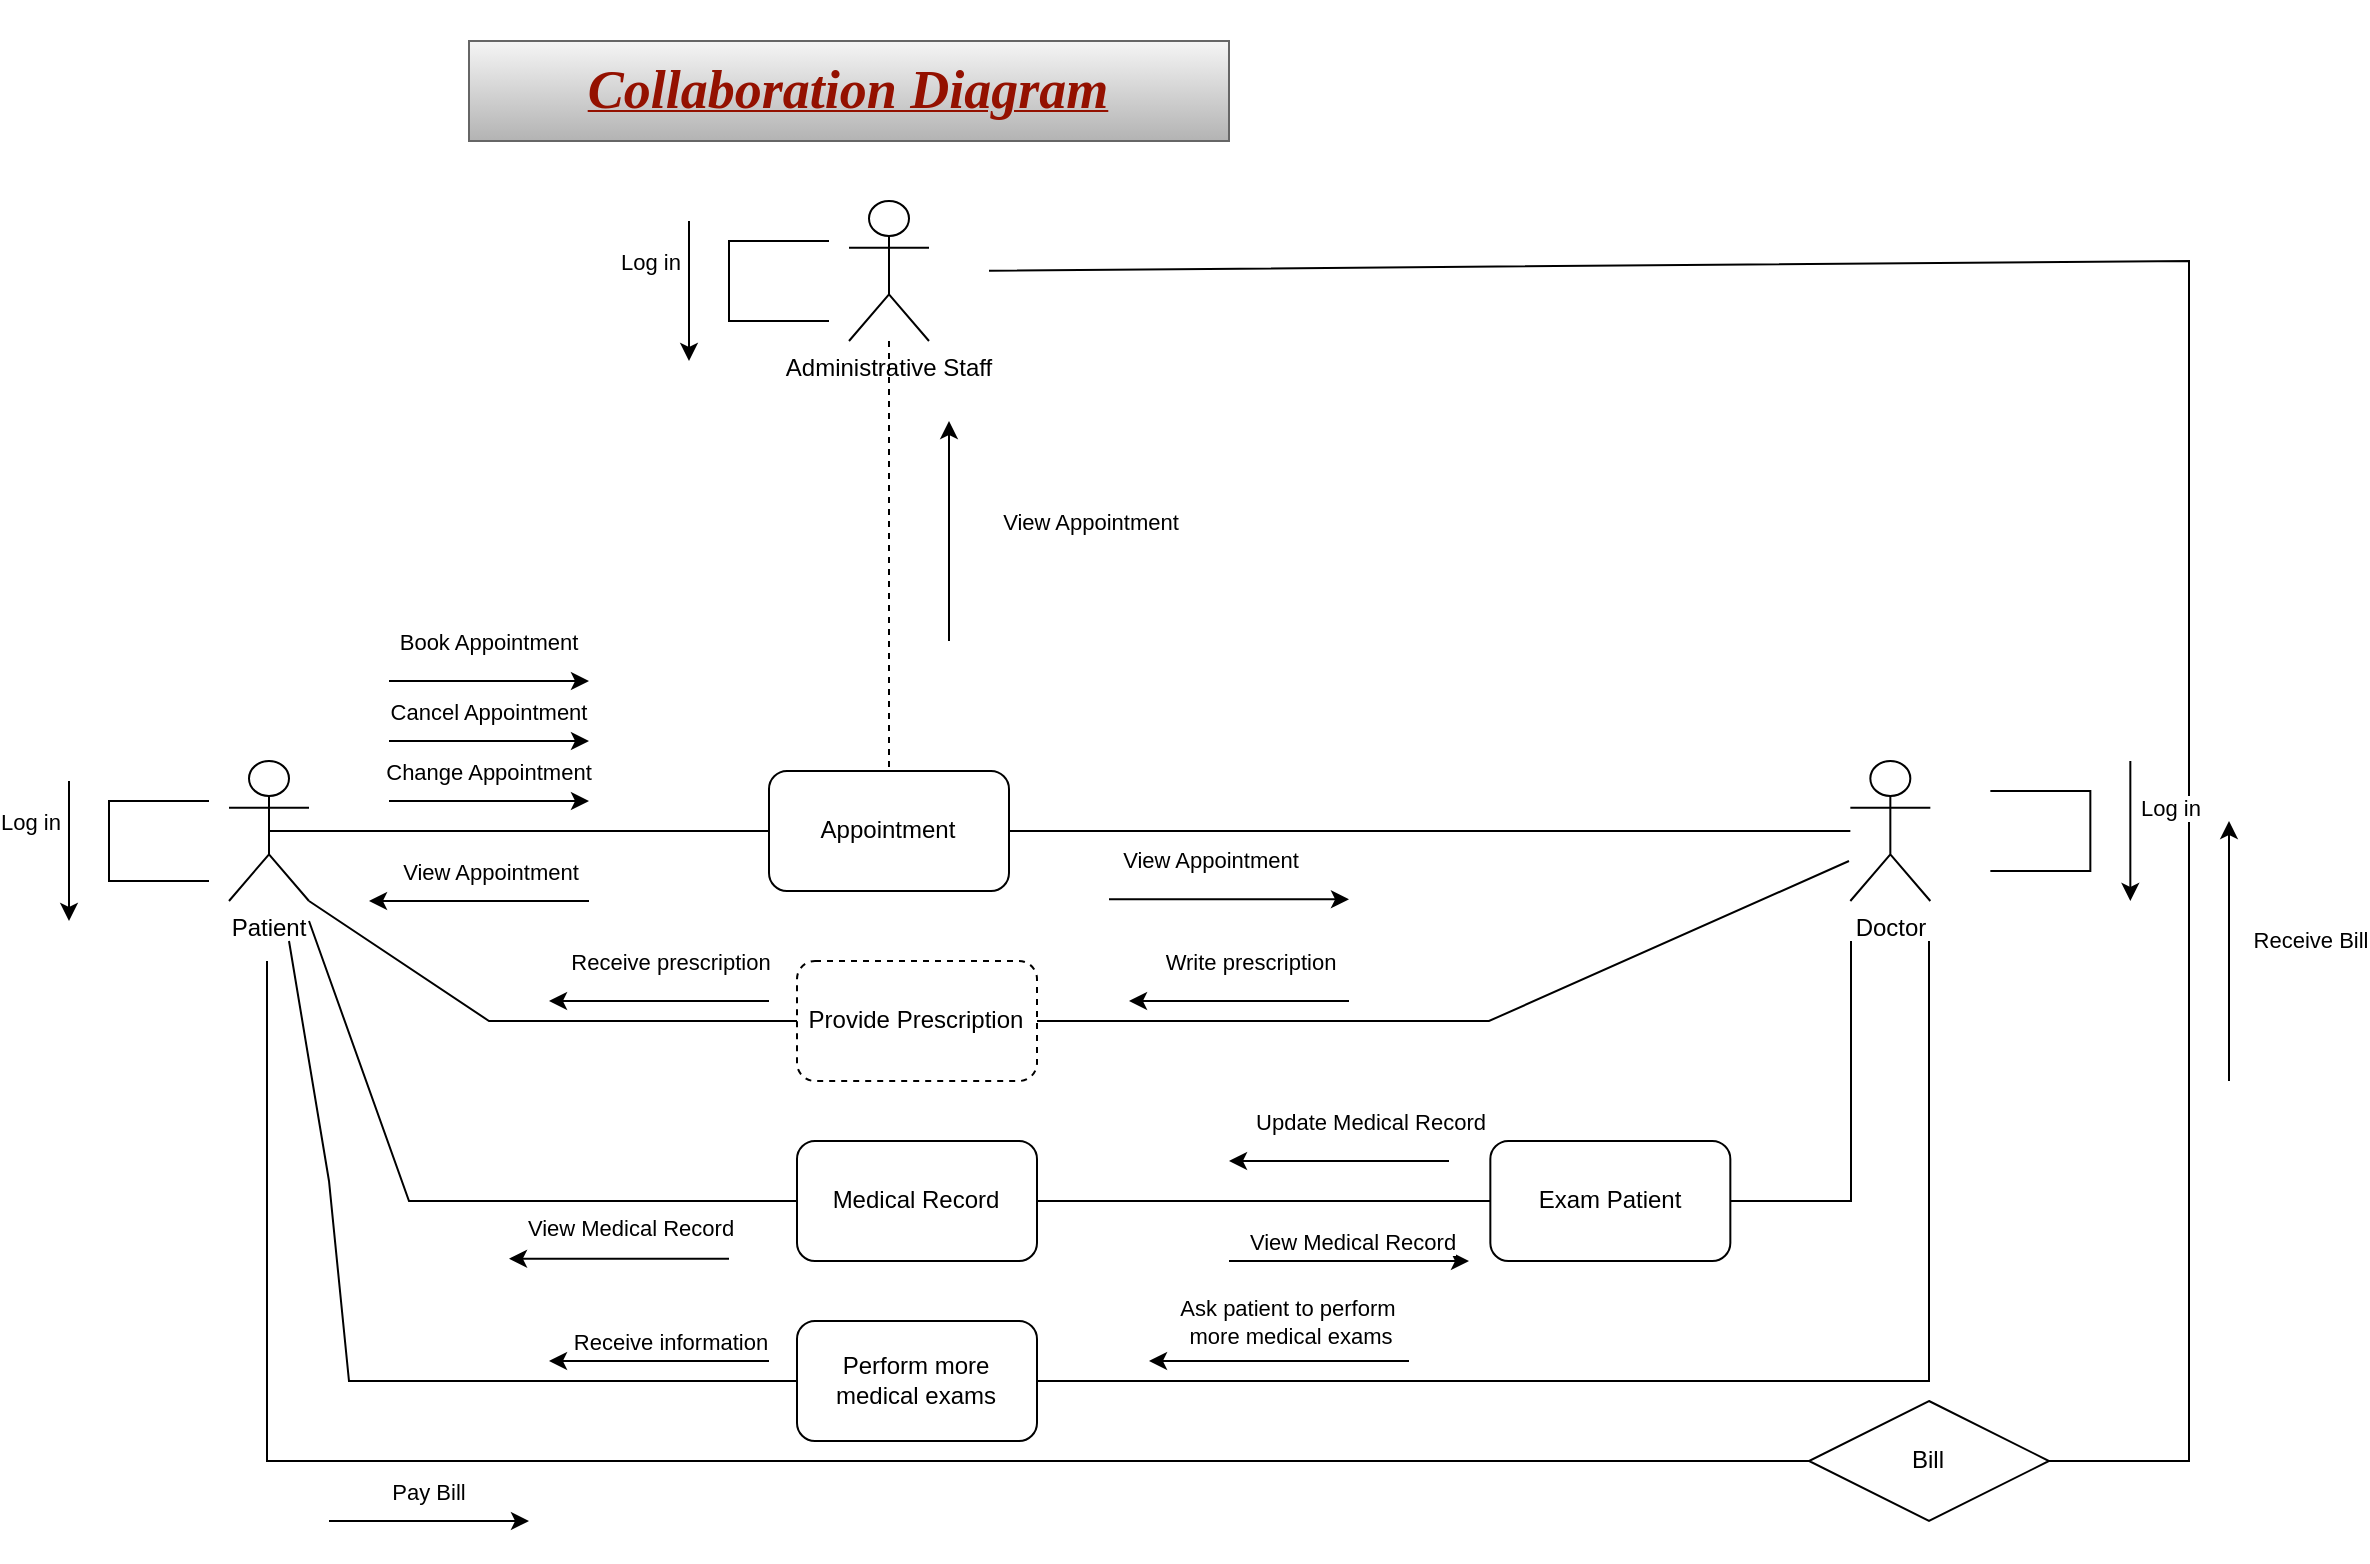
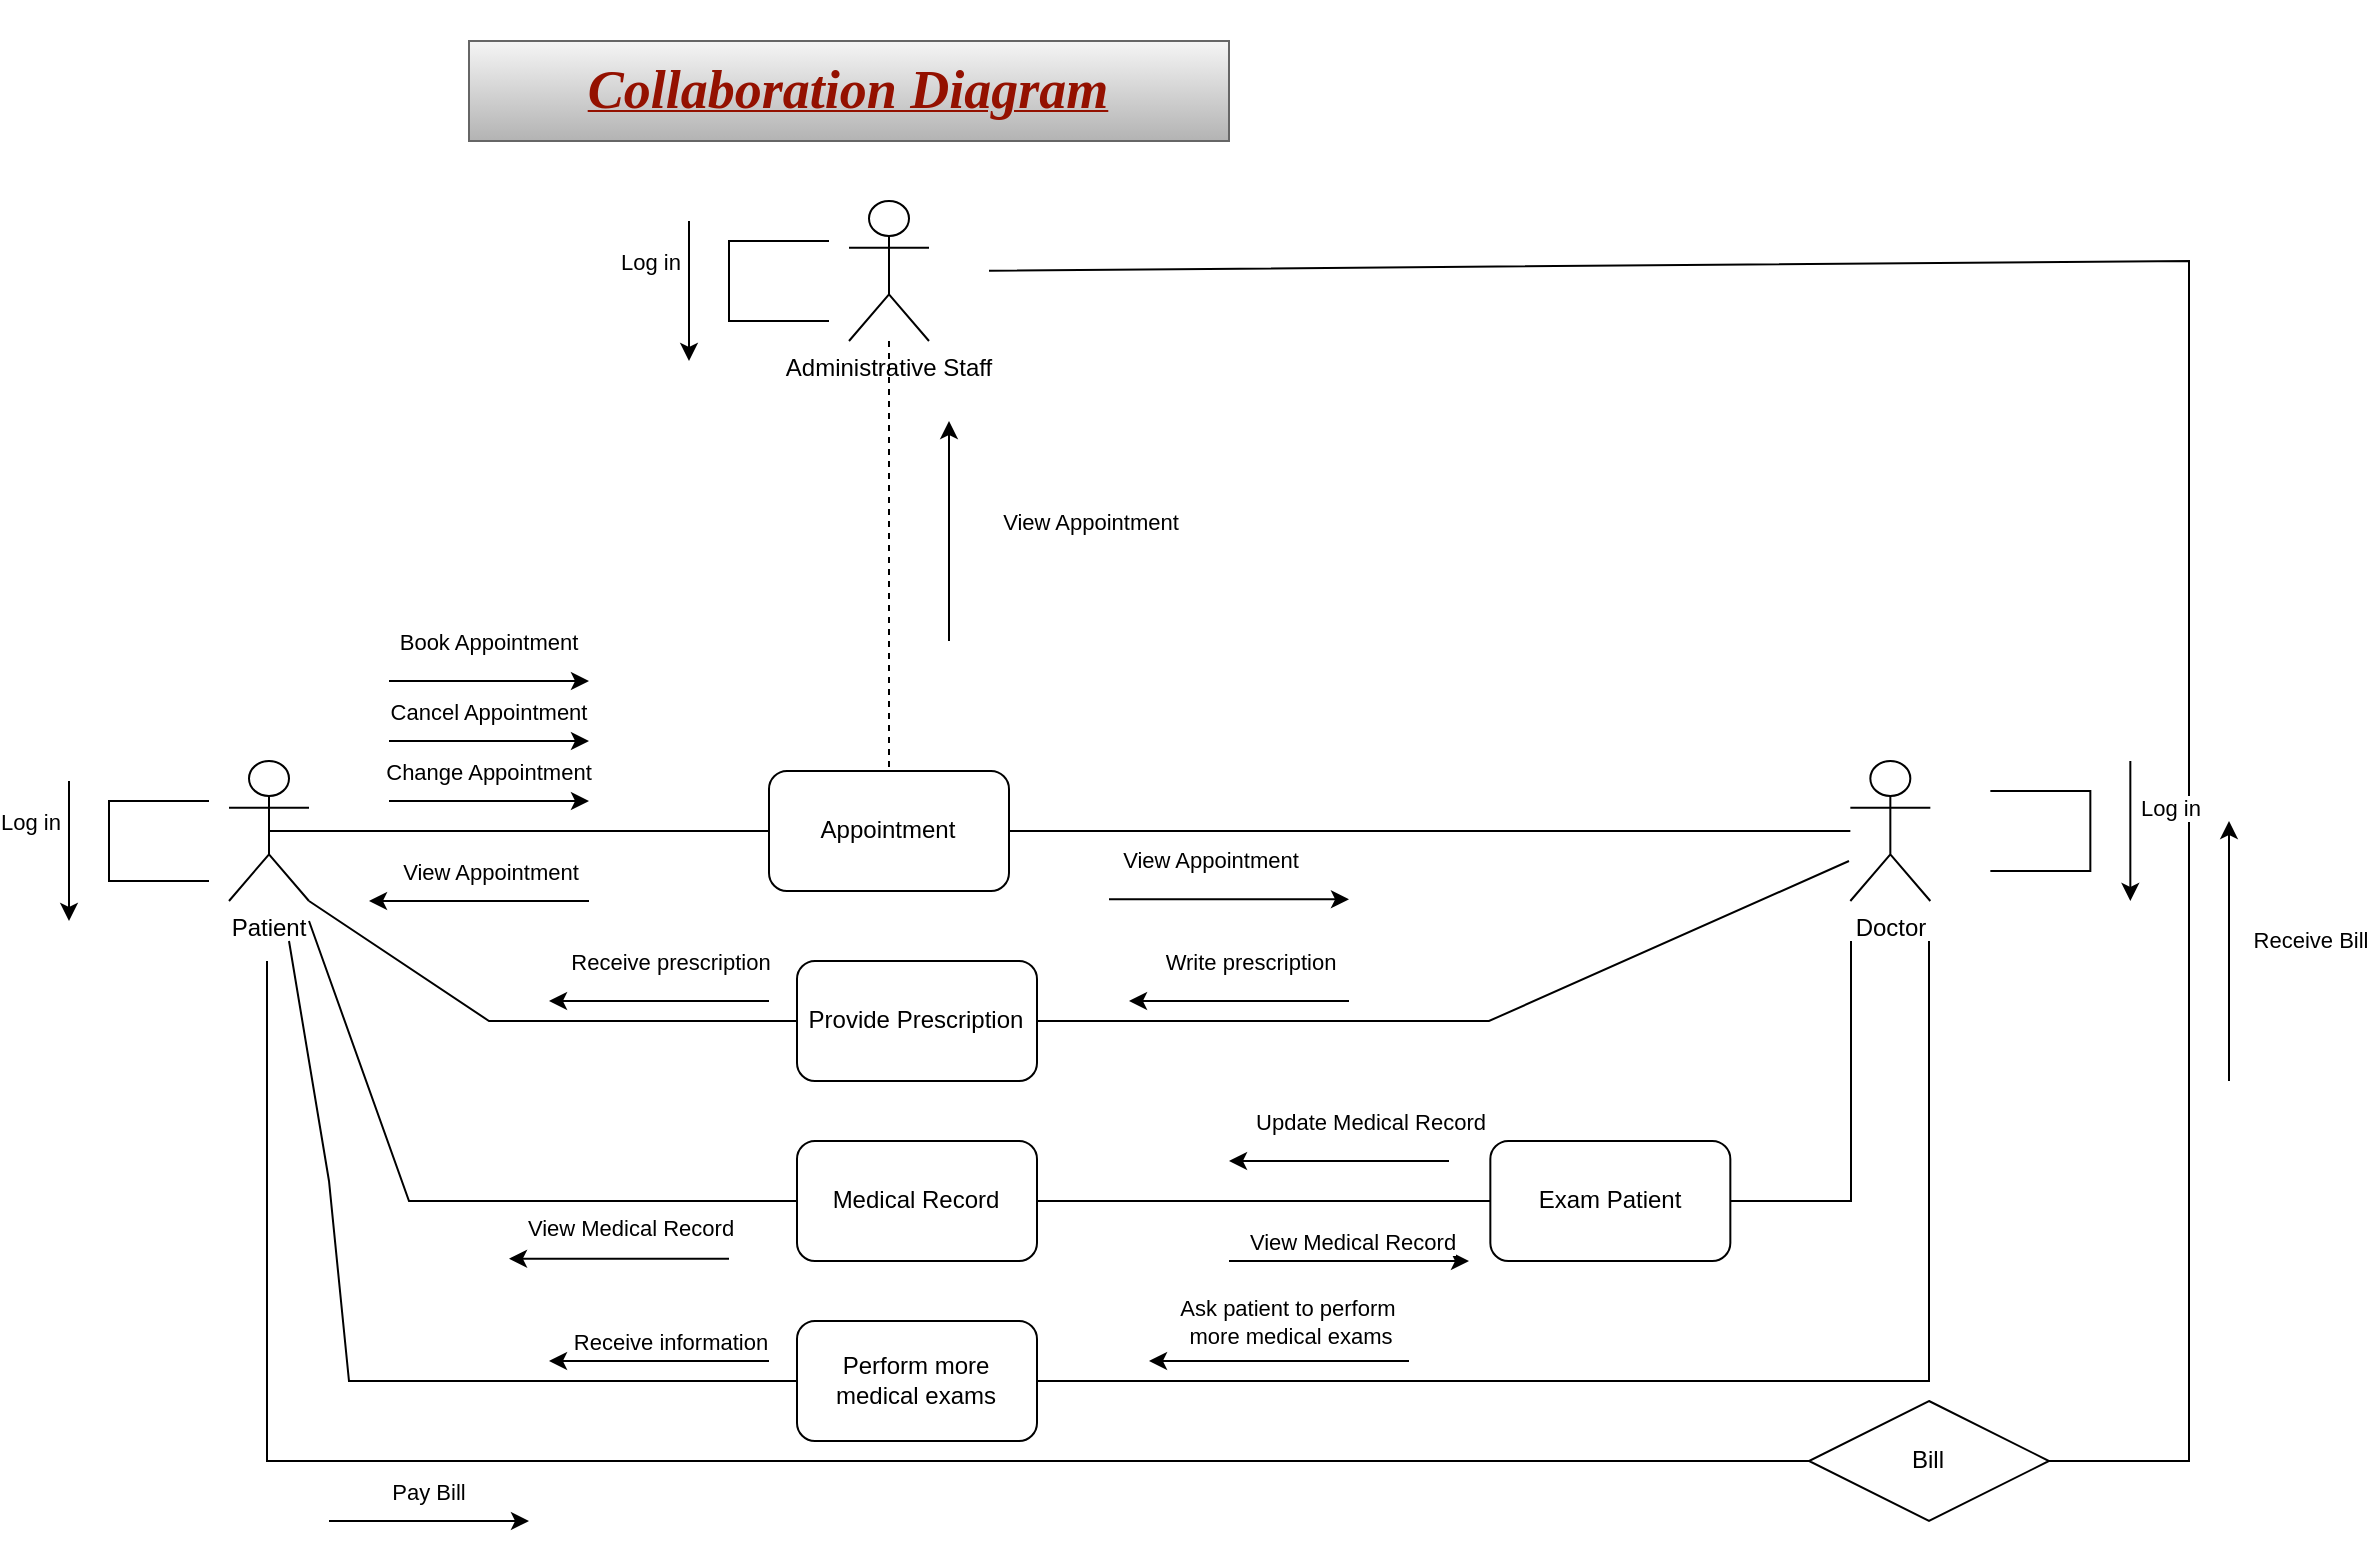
(917, 1021) -> (917, 1021)
